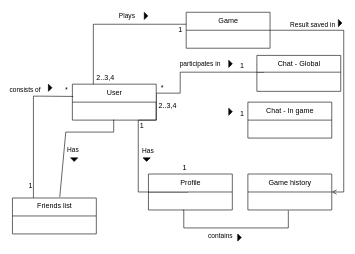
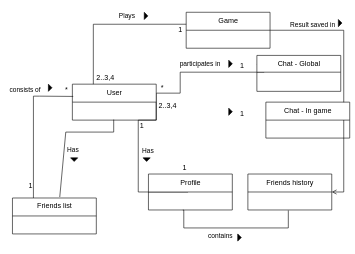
(290, 120) -> (308, 120)
(290, 183) -> (290, 183)
